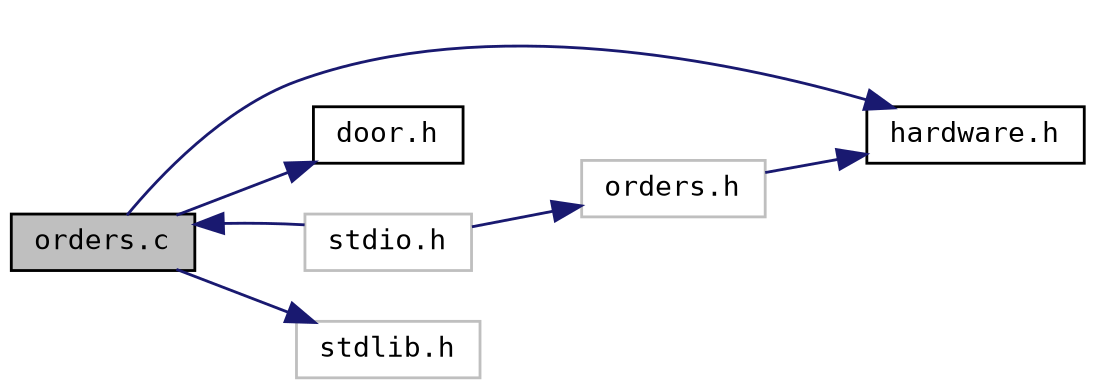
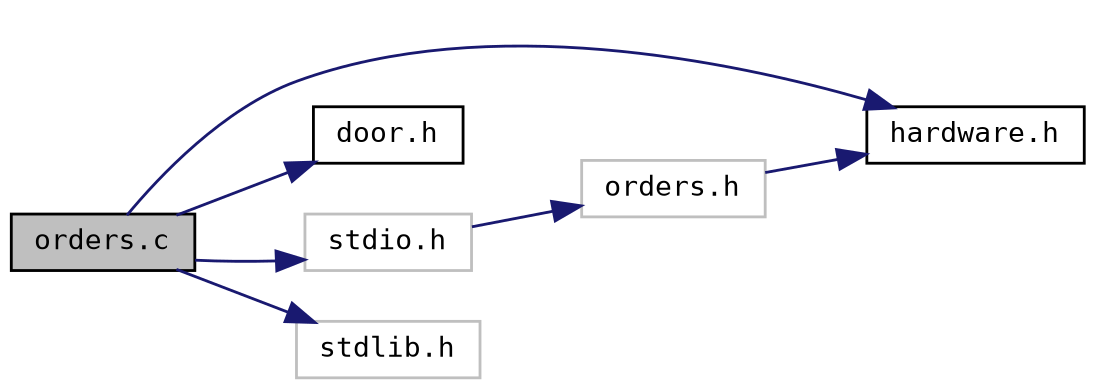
(264, 223) -> (236, 261)
